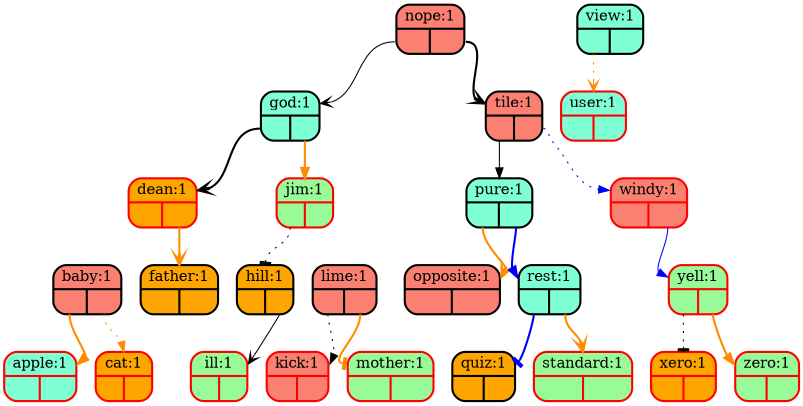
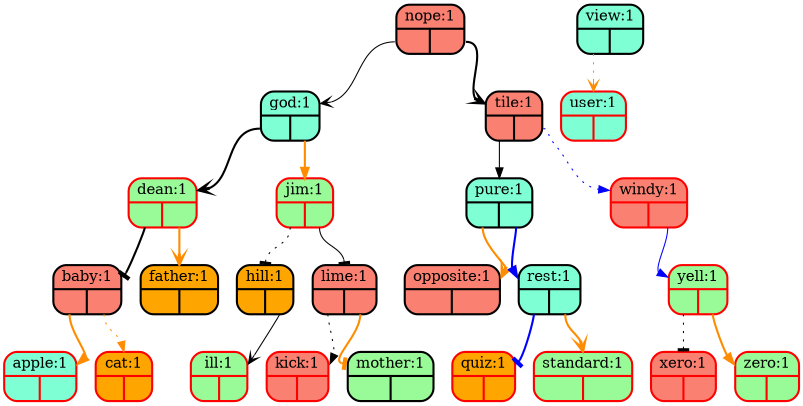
(163, 203) -> (163, 203)
none -> (330, 245)
none -> (136, 250)
(391, 376) -> (391, 376)
(484, 376) -> (484, 376)
(683, 376) -> (683, 376)
